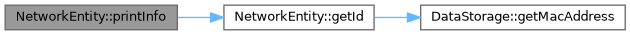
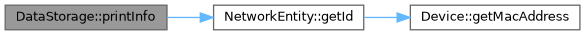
(91, 17) -> (86, 17)
(523, 17) -> (495, 17)
